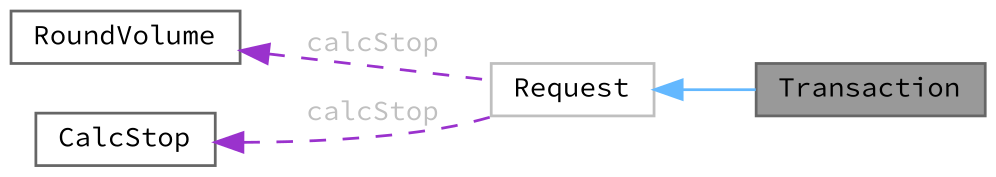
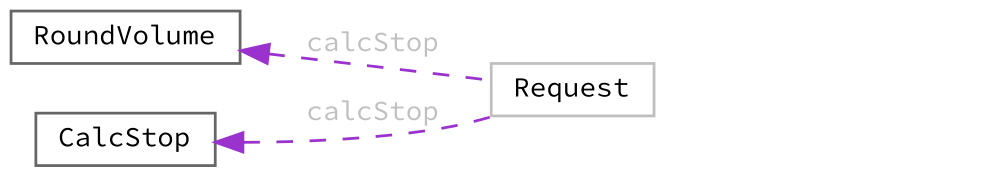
(871, 90) -> none
